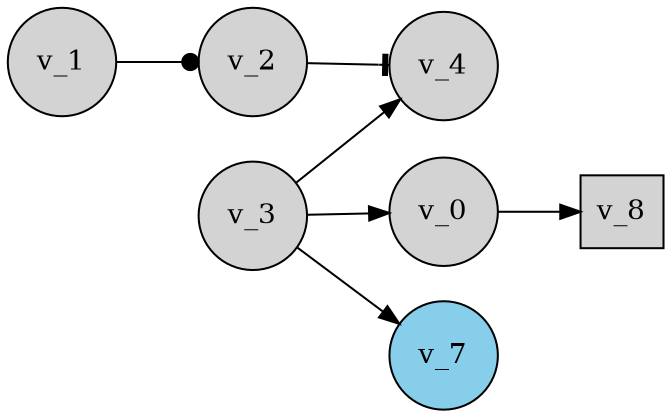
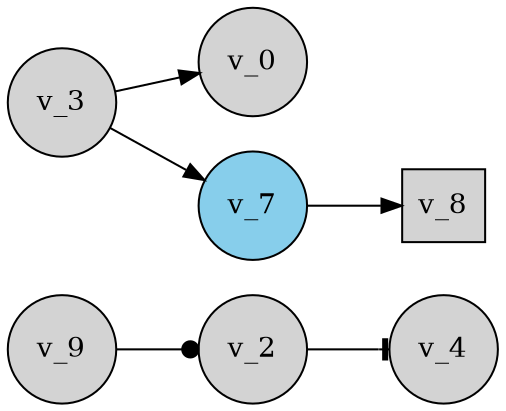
(62, 62) -> (62, 349)
(340, 147) -> none
(529, 212) -> (344, 206)
